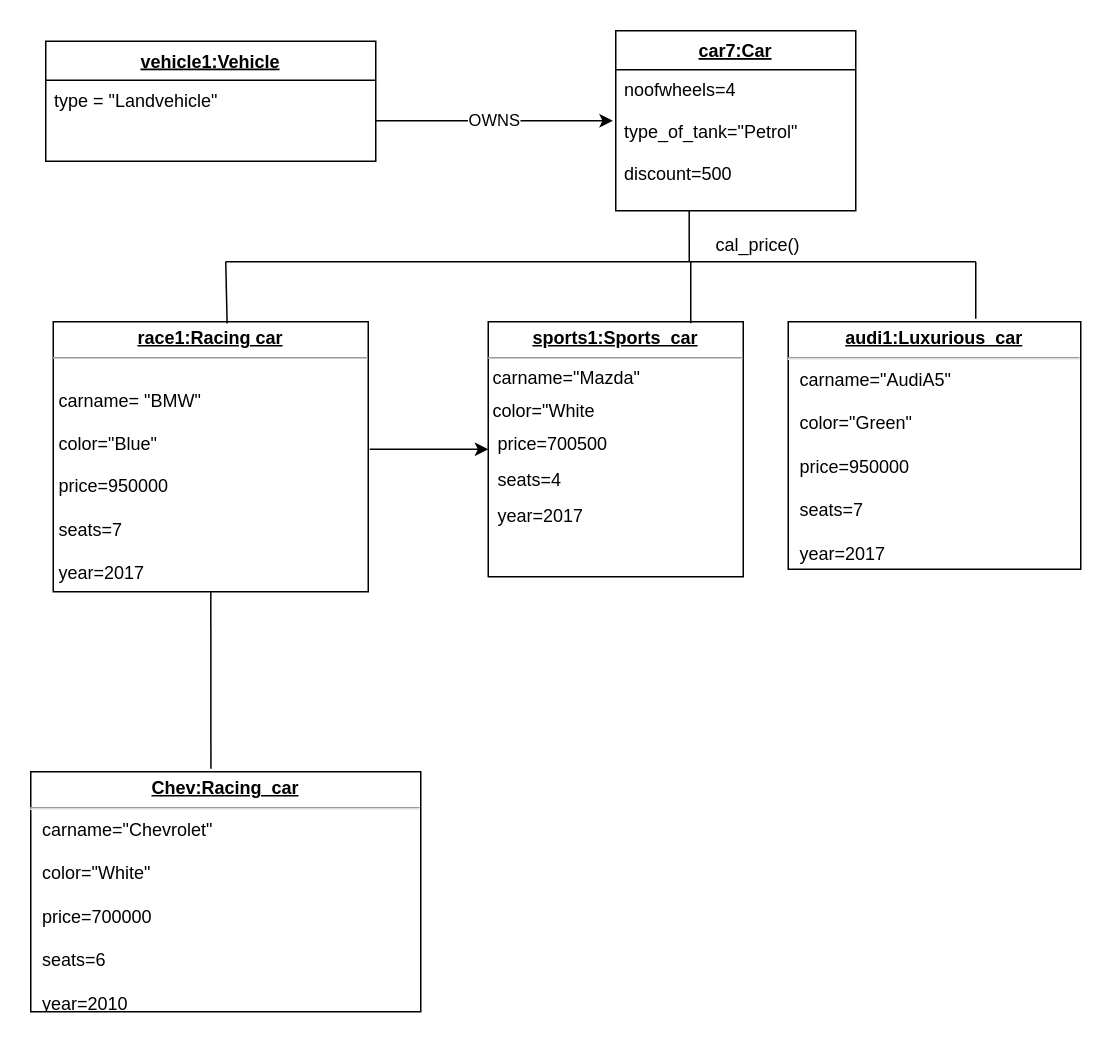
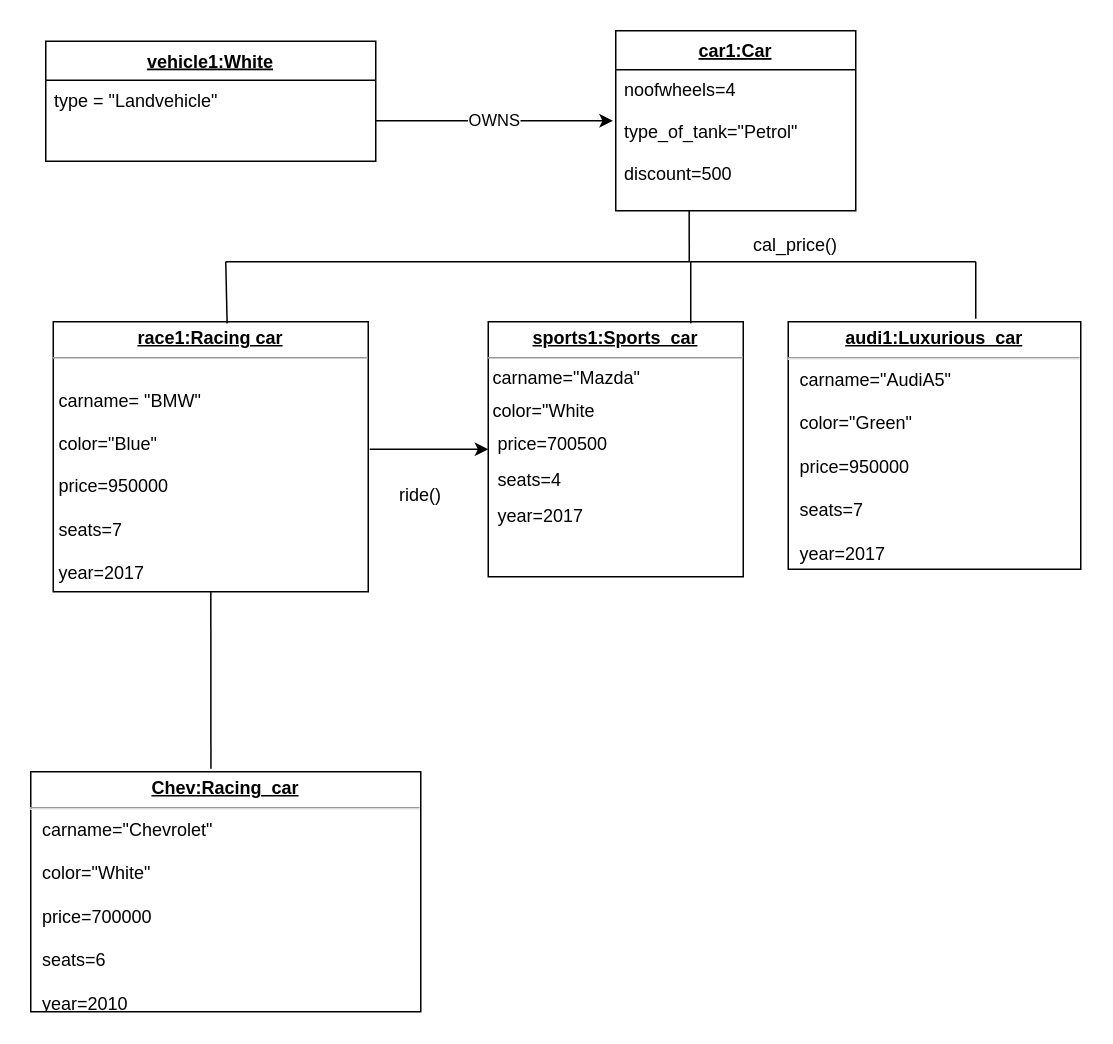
(735, 51) -> (735, 51)
(210, 62) -> (210, 62)
(766, 245) -> (803, 245)
none -> (427, 496)
